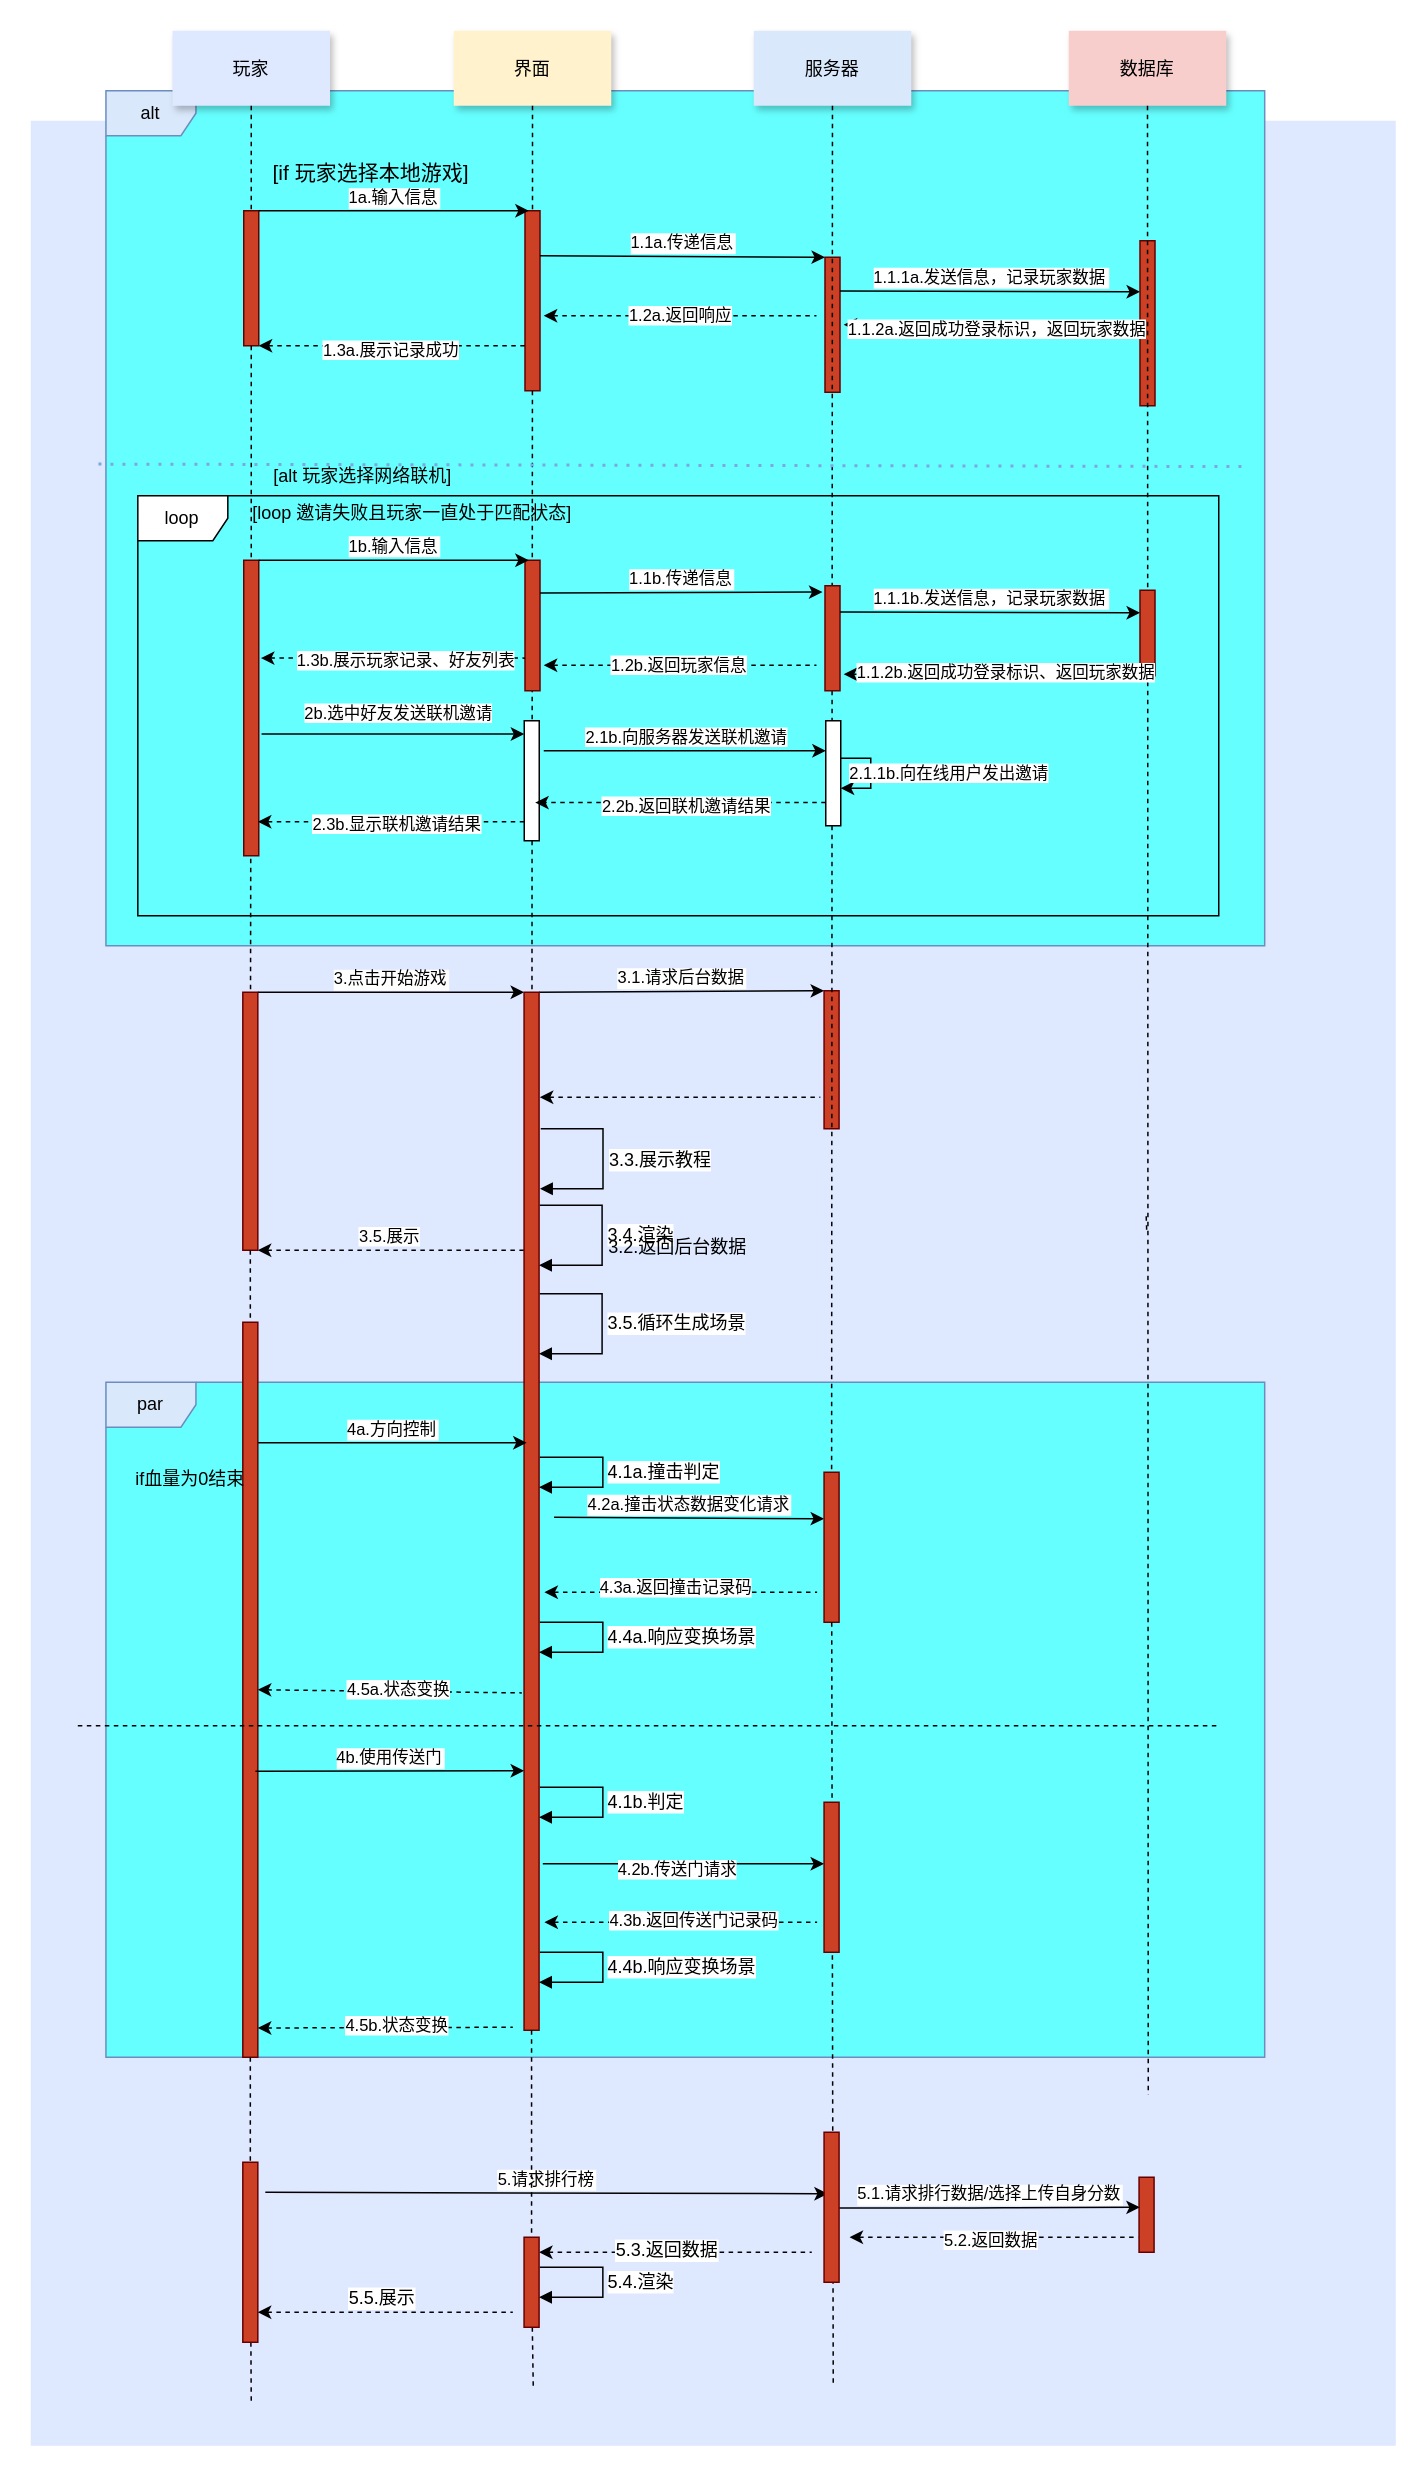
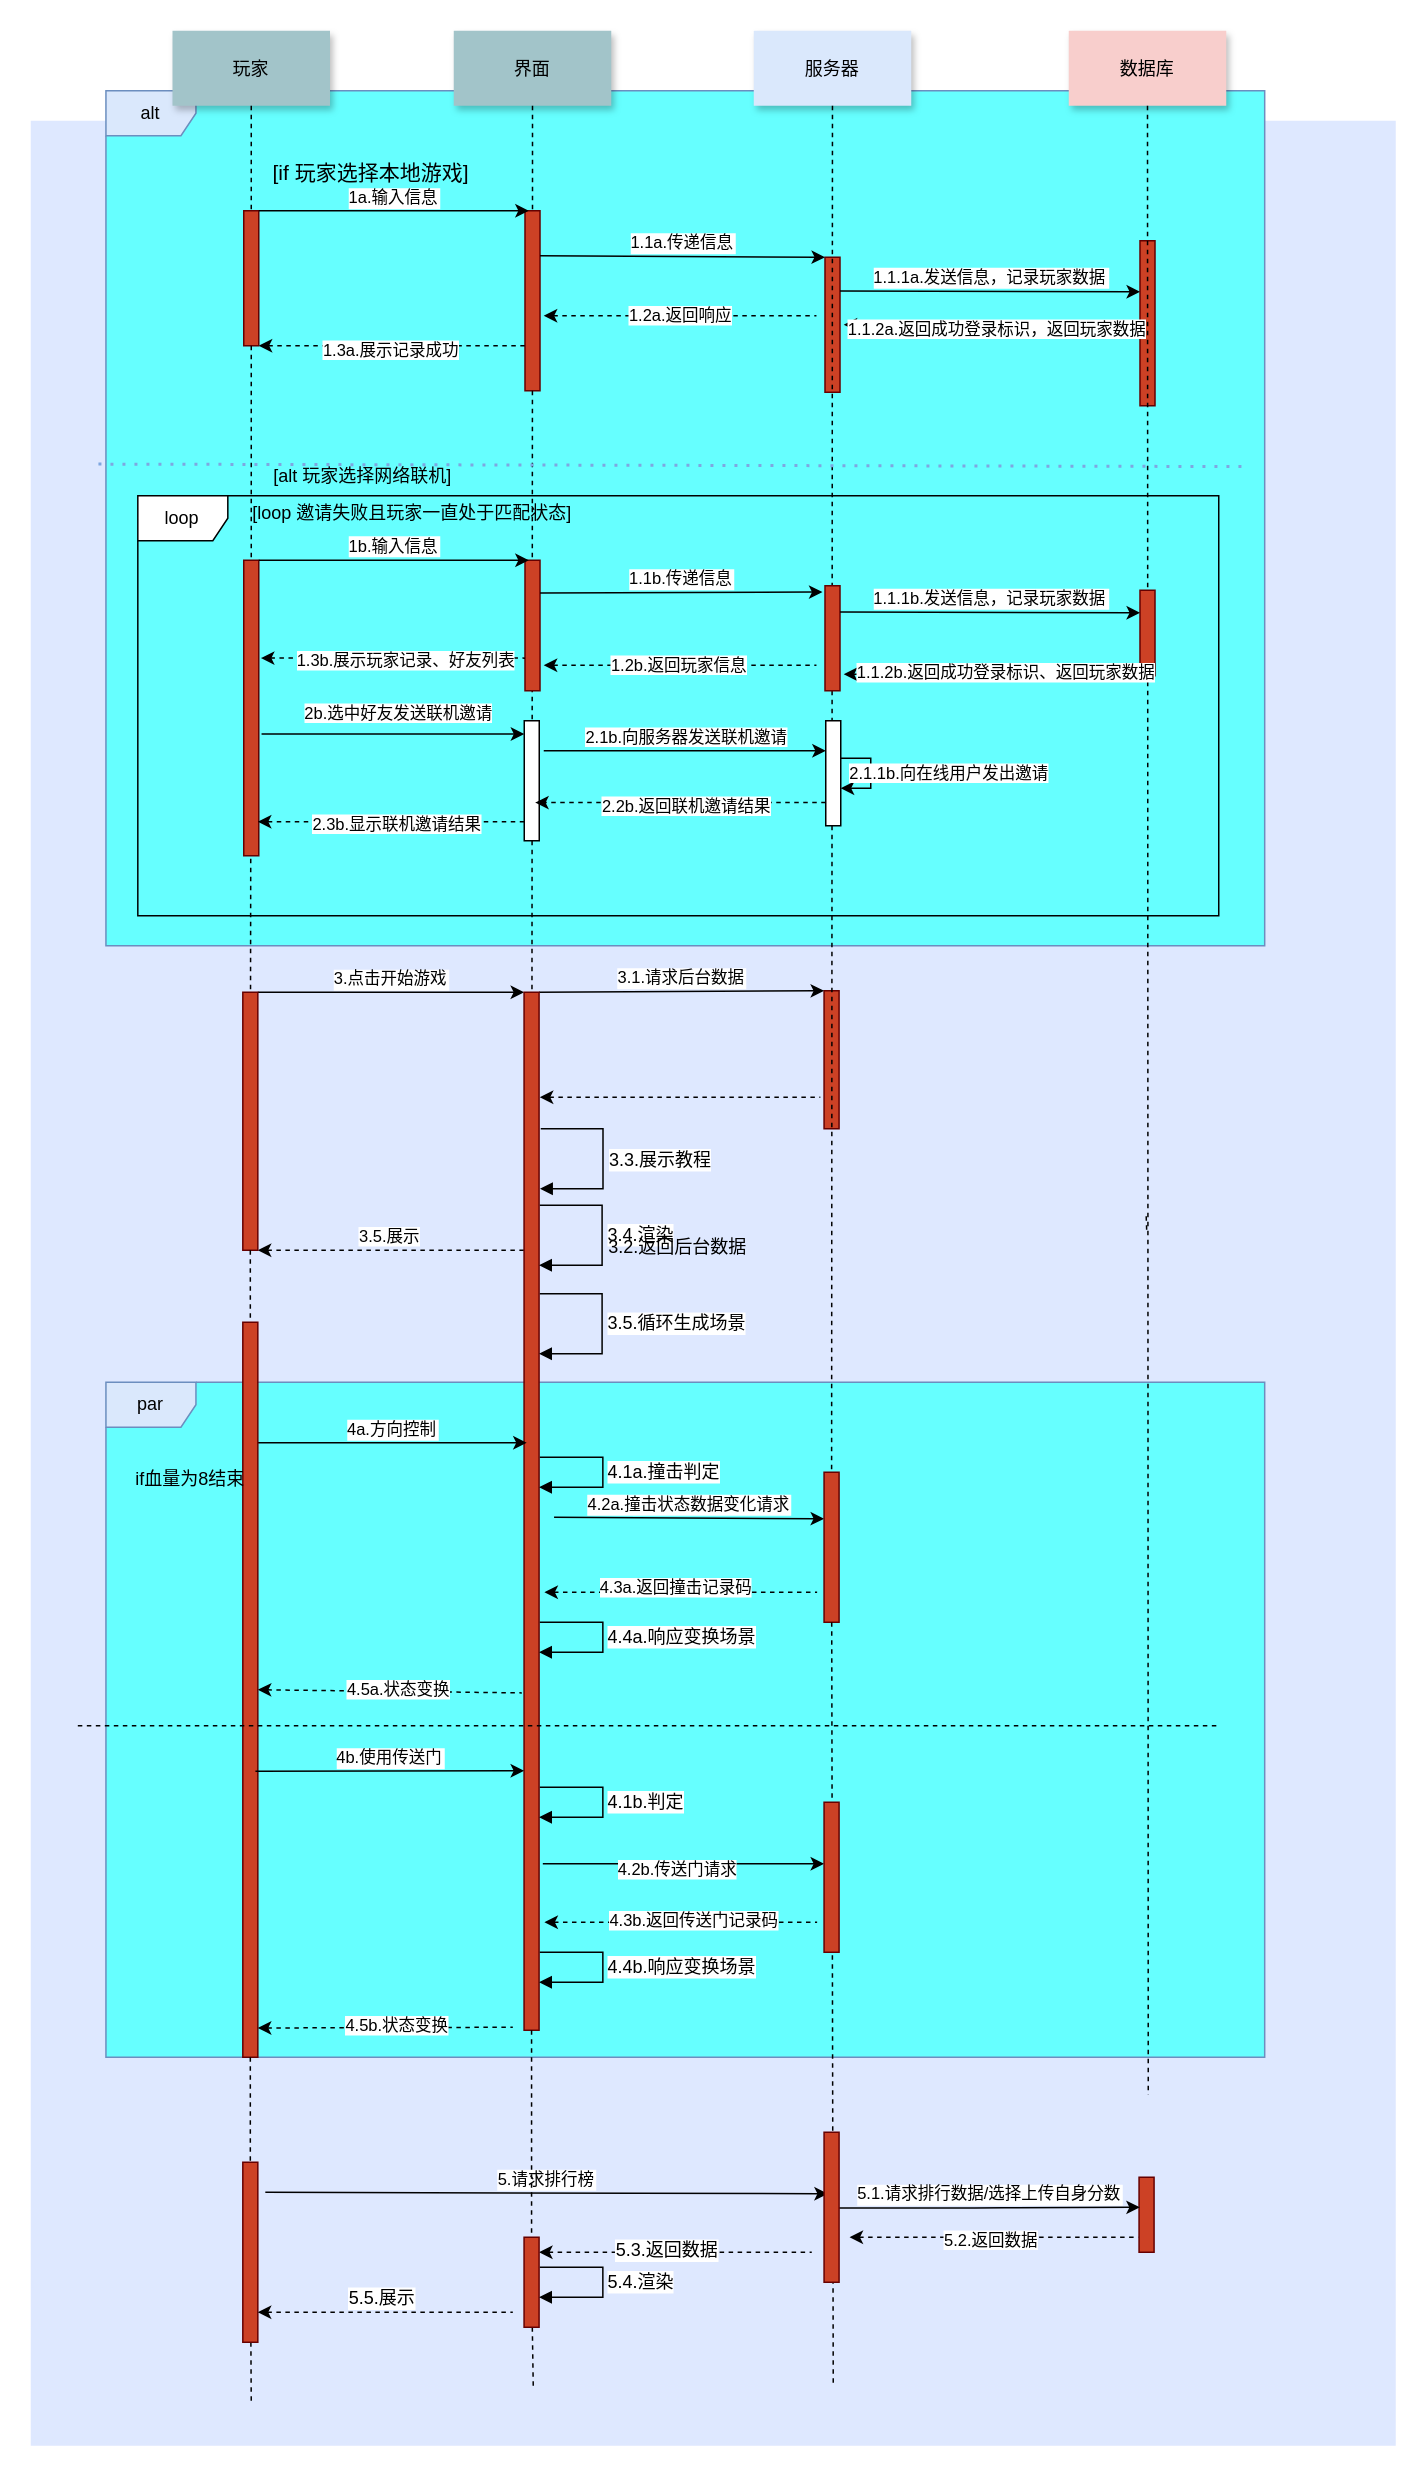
(251, 68) -> (251, 68)
(533, 68) -> (533, 68)
(191, 1480) -> (191, 1480)
